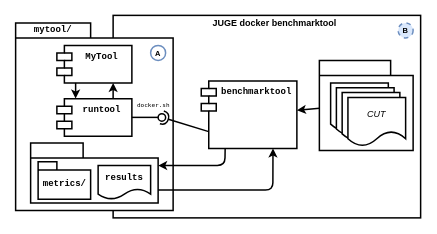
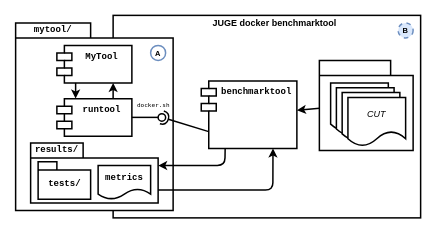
none -> (57, 150)
(124, 177) -> (124, 177)
(65, 184) -> (65, 184)
